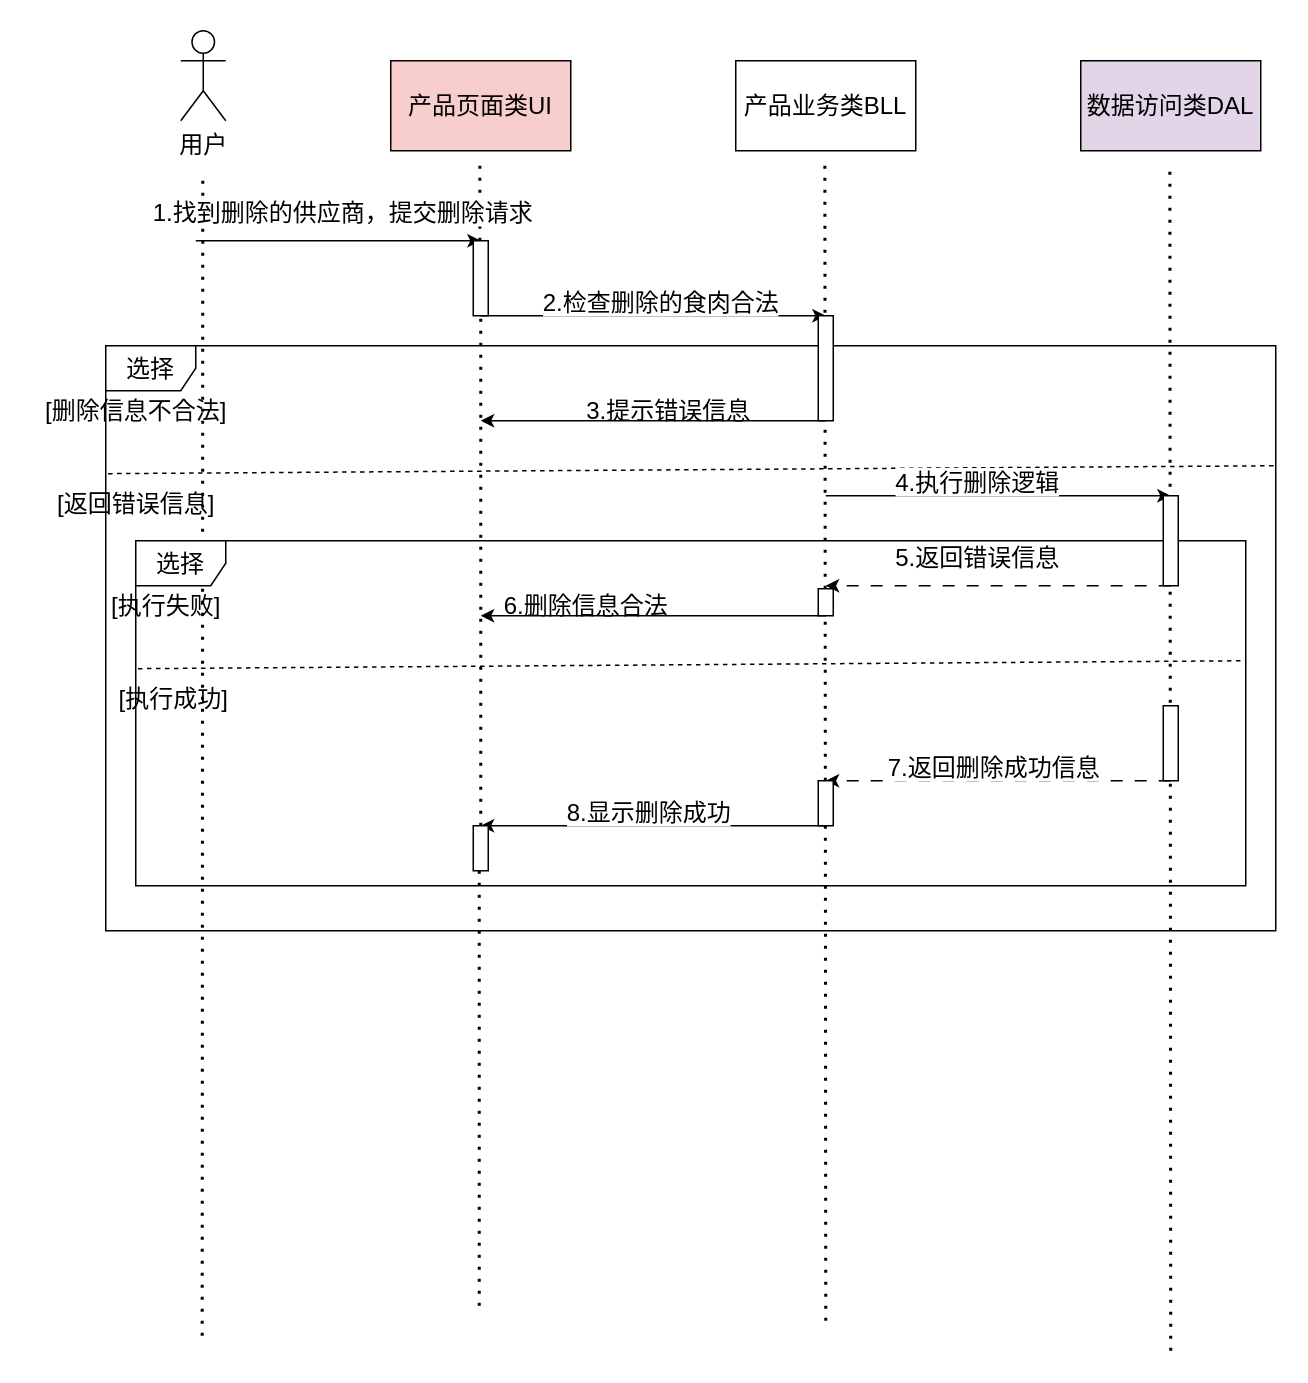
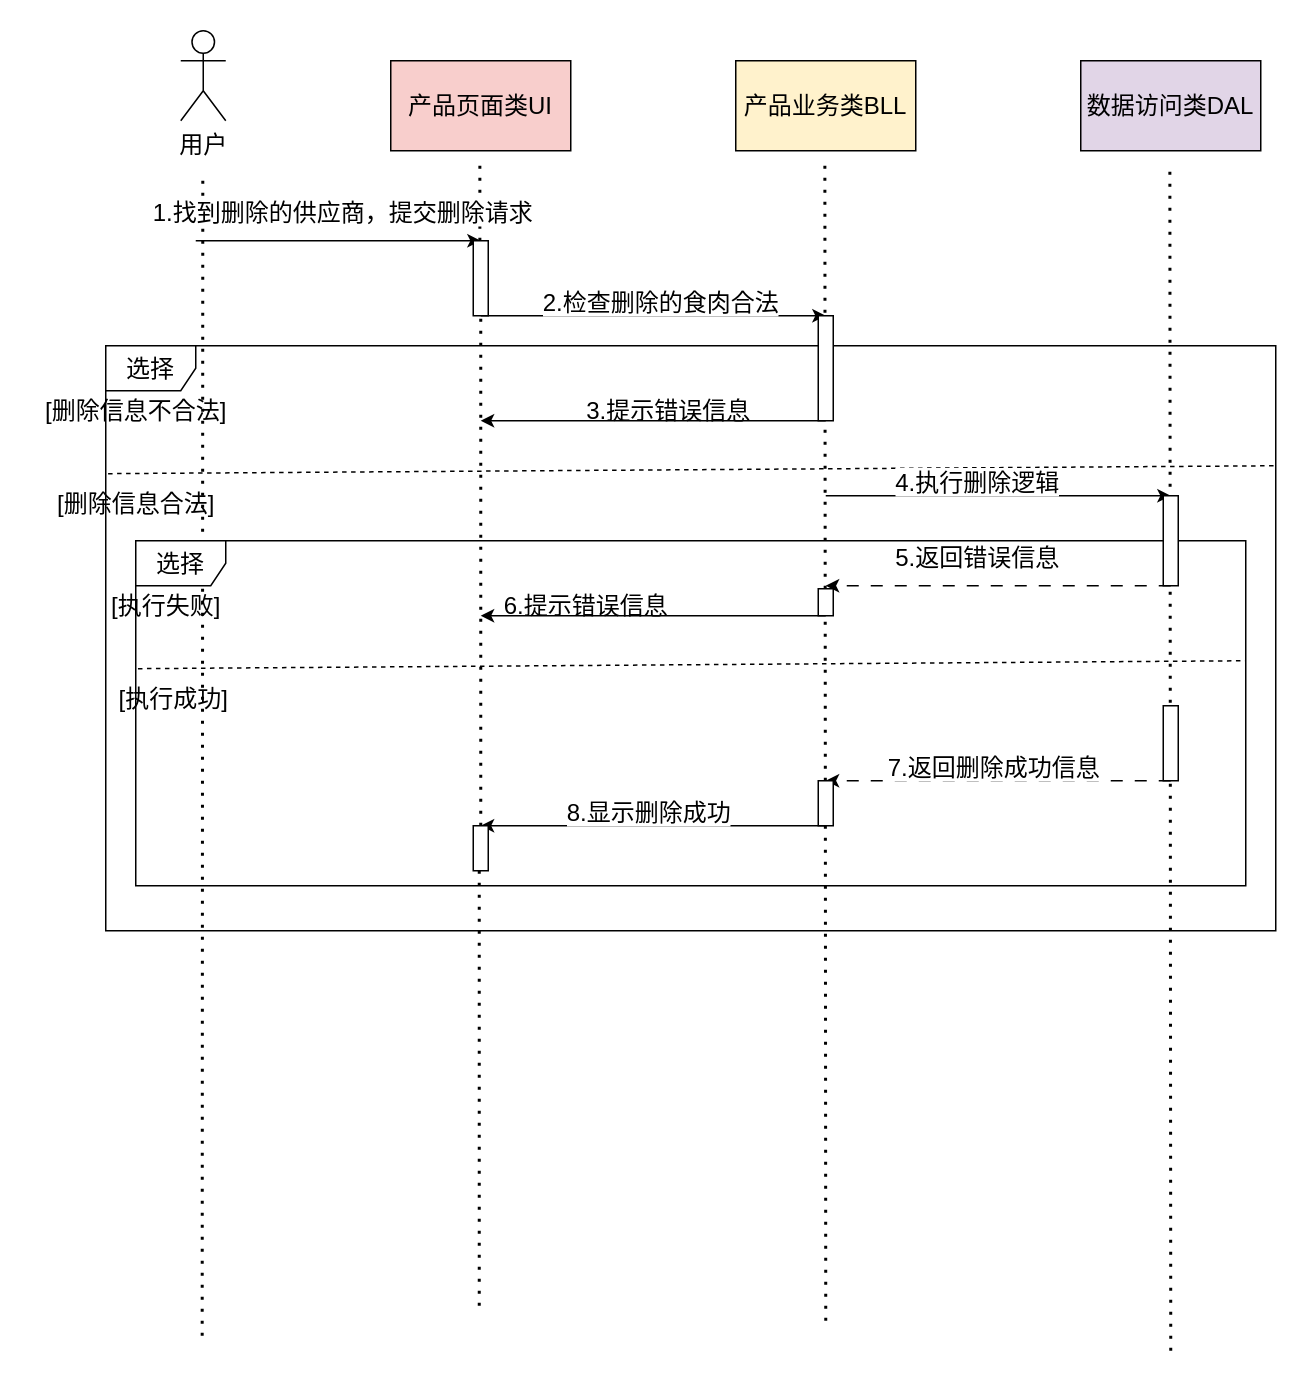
(826, 106) -> (826, 106)
(137, 503) -> (137, 503)
(587, 605) -> (587, 605)
